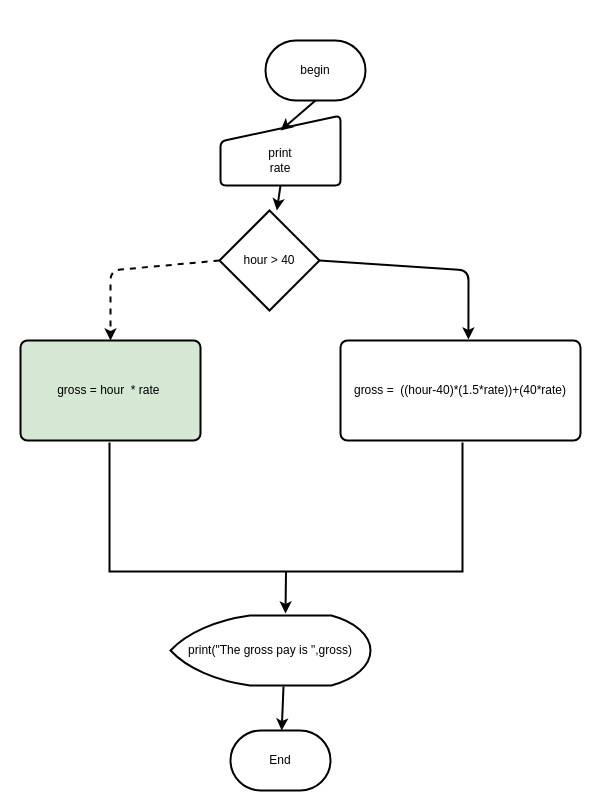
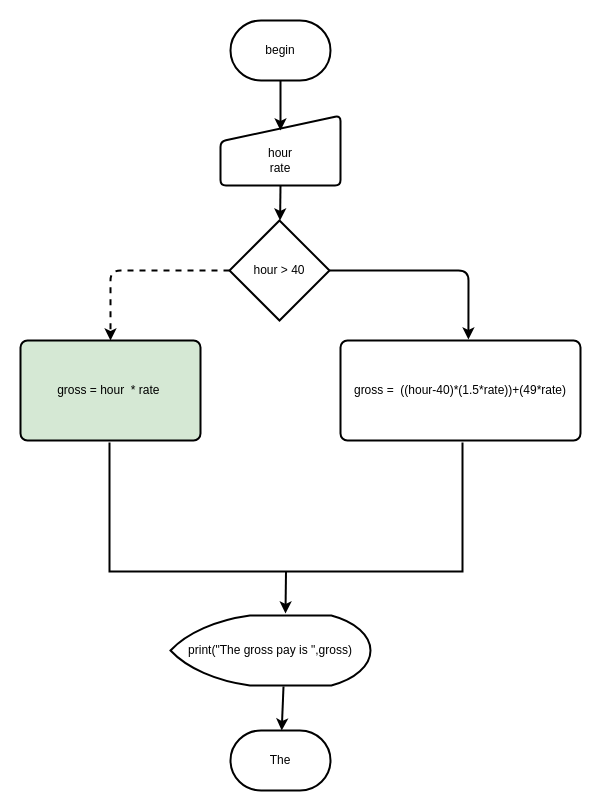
(316, 71) -> (281, 51)
(281, 161) -> (281, 161)
(270, 261) -> (280, 271)
(461, 391) -> (461, 391)
(281, 761) -> (281, 761)
